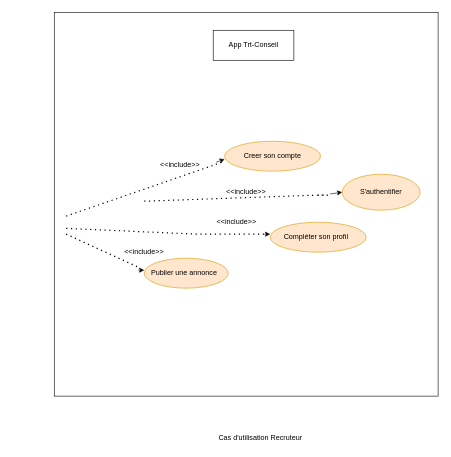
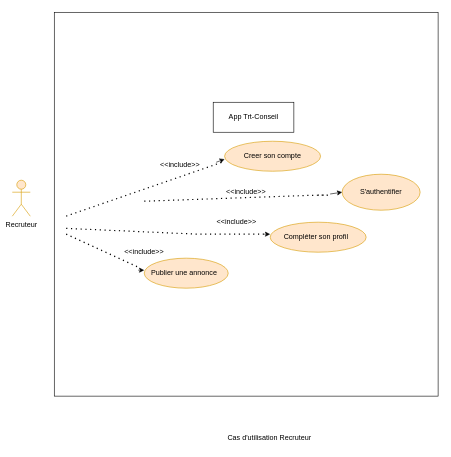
(254, 45) -> (254, 117)
none -> (21, 198)
(261, 438) -> (270, 438)
